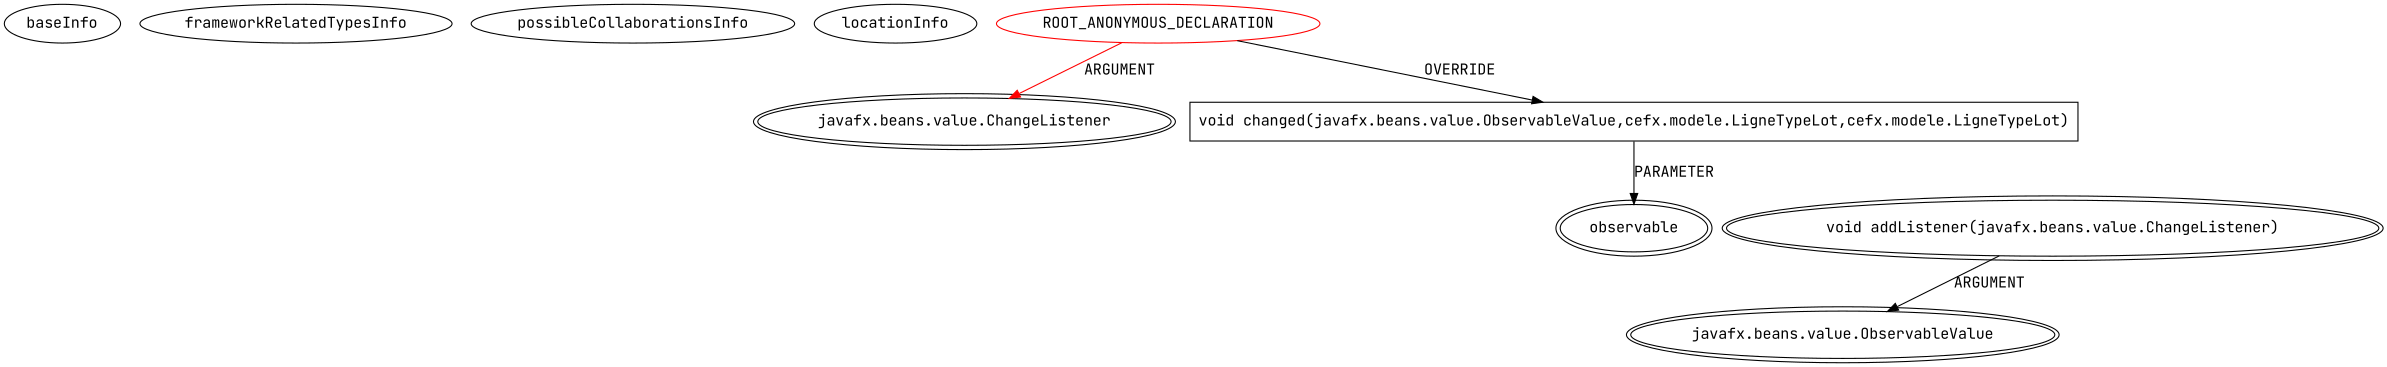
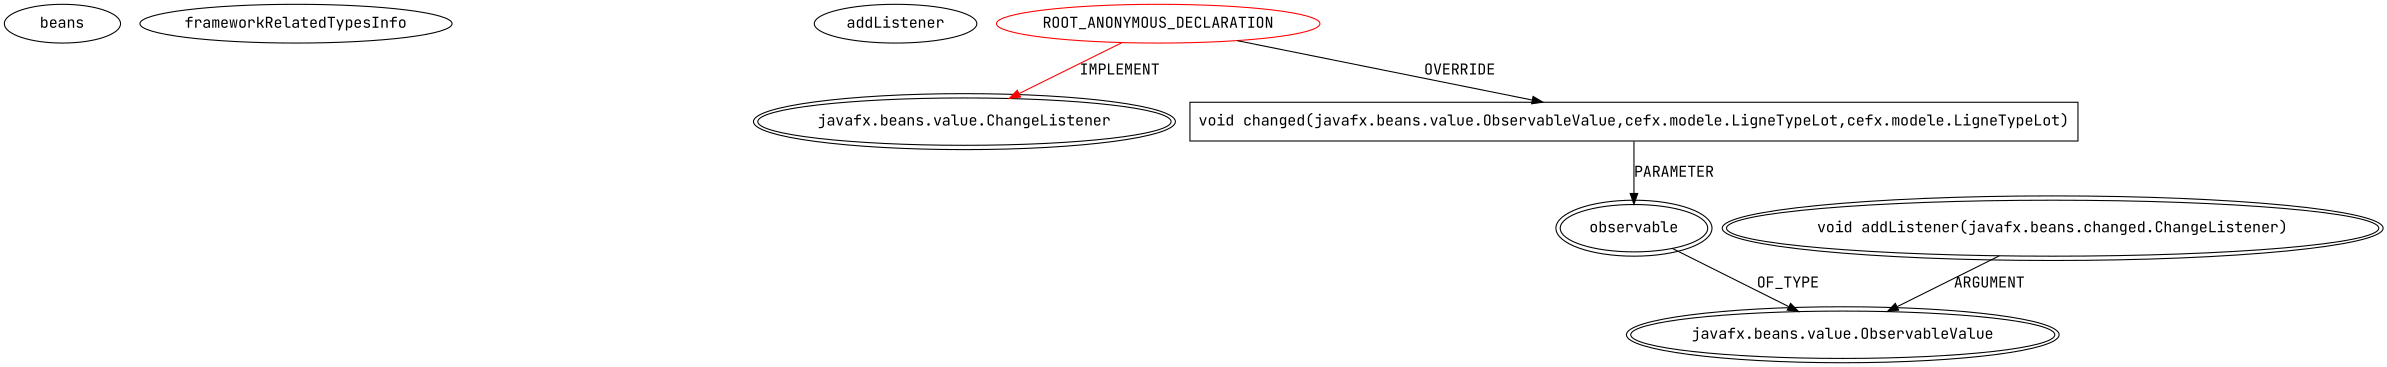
(62, 24) -> (62, 24)
(633, 24) -> none
(896, 24) -> (896, 24)
(1120, 71) -> (1120, 71)
(2053, 228) -> (2053, 228)
none -> (1730, 278)
